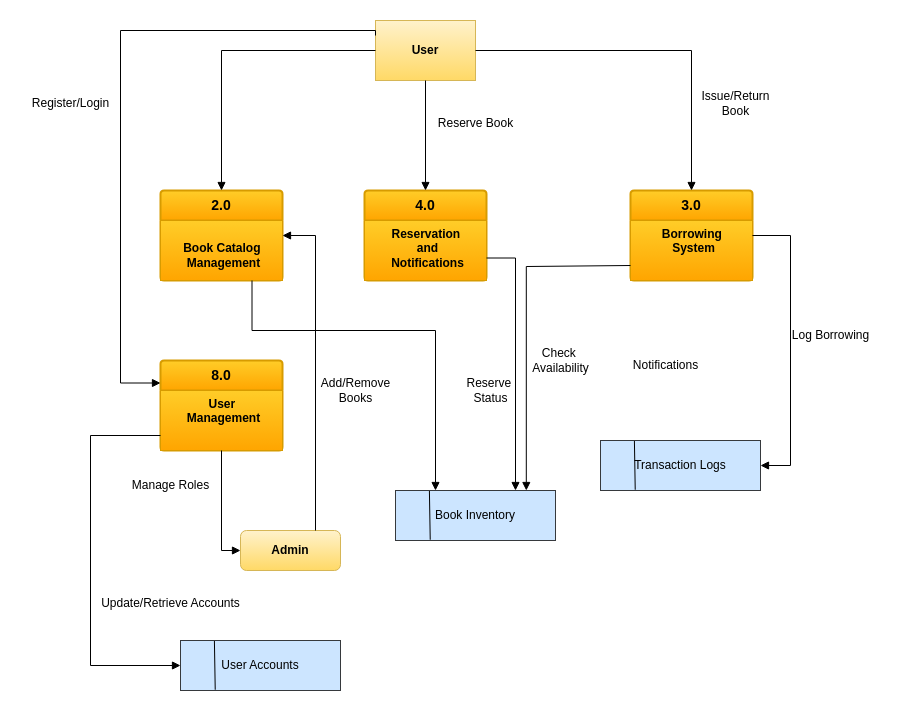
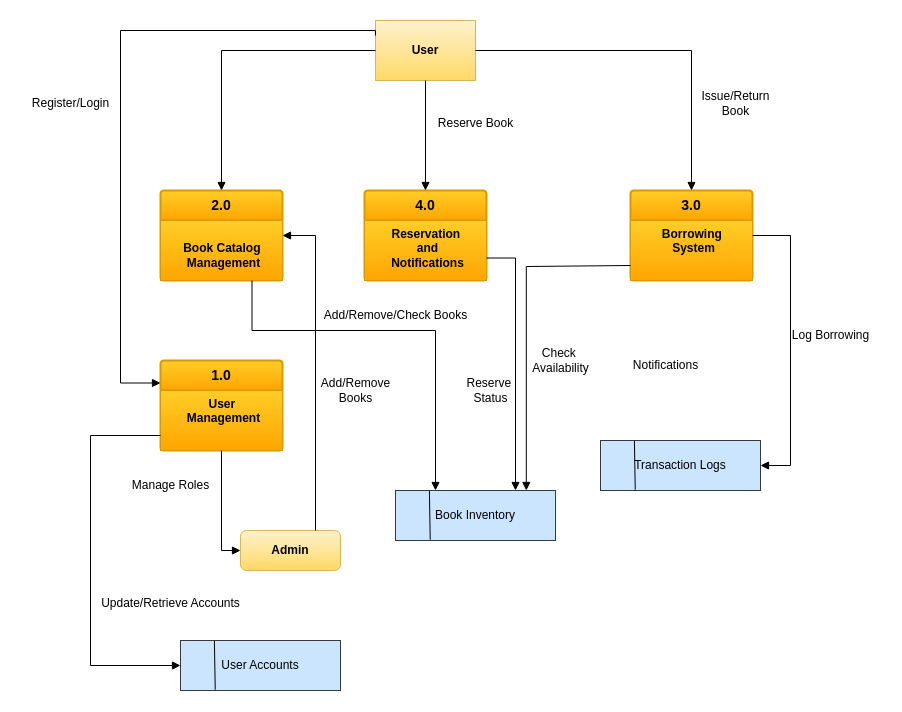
none -> (396, 316)
(222, 376) -> (222, 376)
